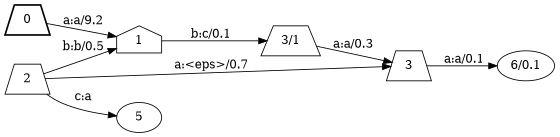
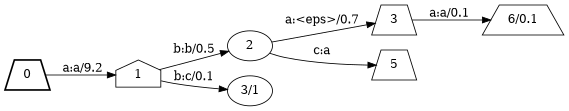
(291, 41) -> (250, 91)
(350, 53) -> none
(76, 62) -> (190, 62)
(526, 66) -> (523, 20)
(28, 79) -> (250, 46)
(139, 118) -> (394, 65)
